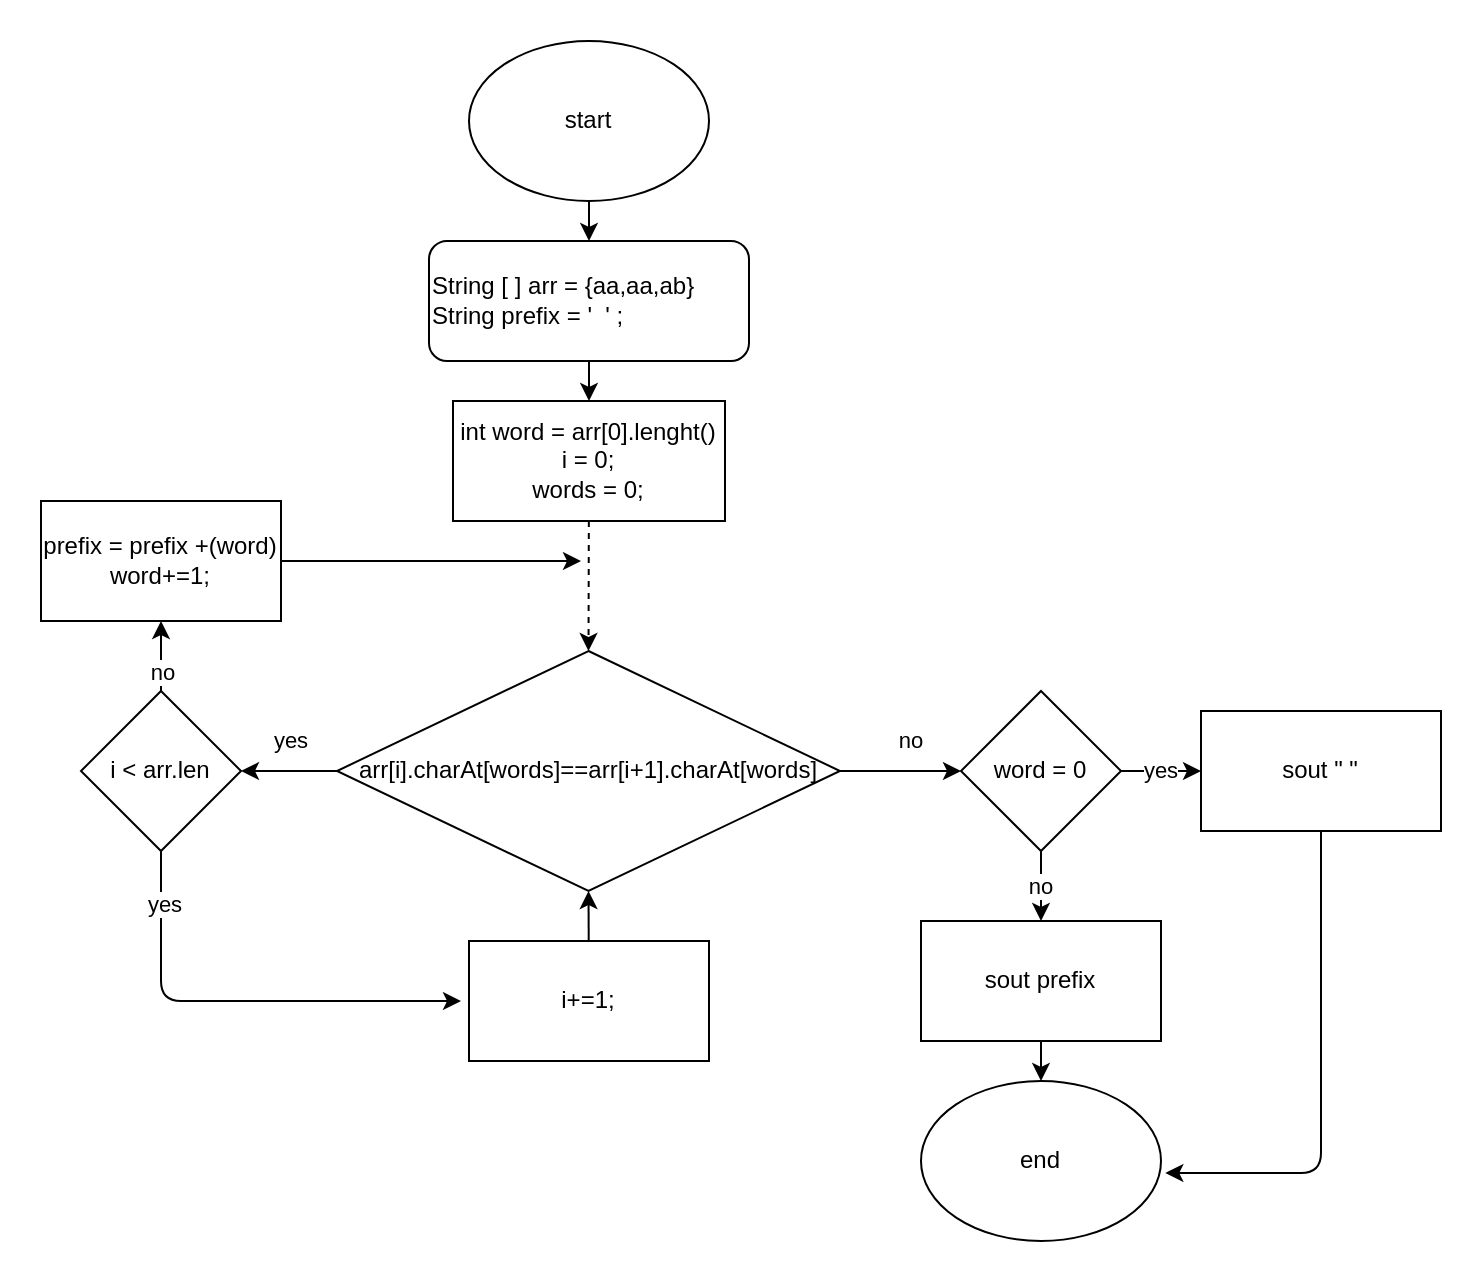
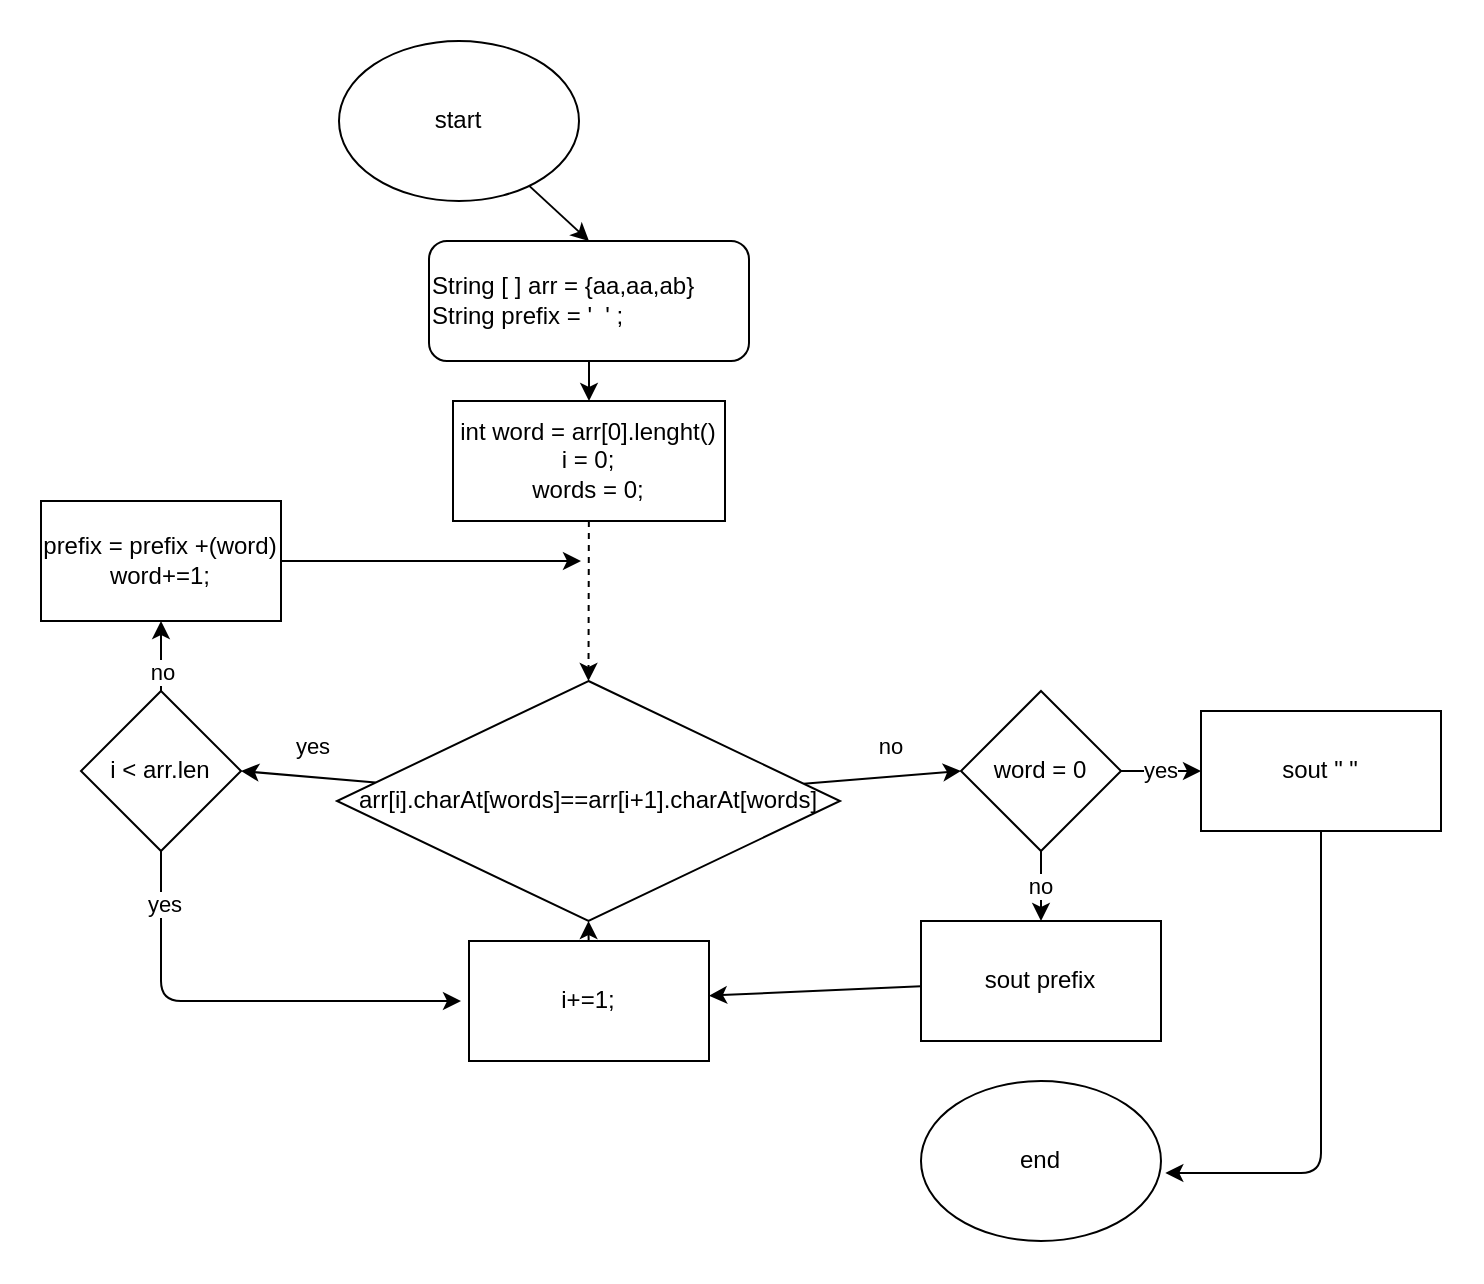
(589, 121) -> (459, 121)
(589, 771) -> (589, 801)
(1041, 1054) -> (822, 991)
